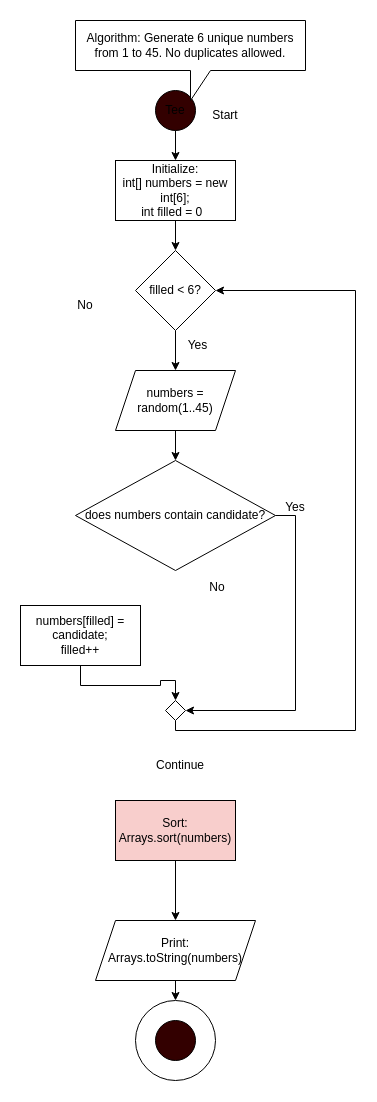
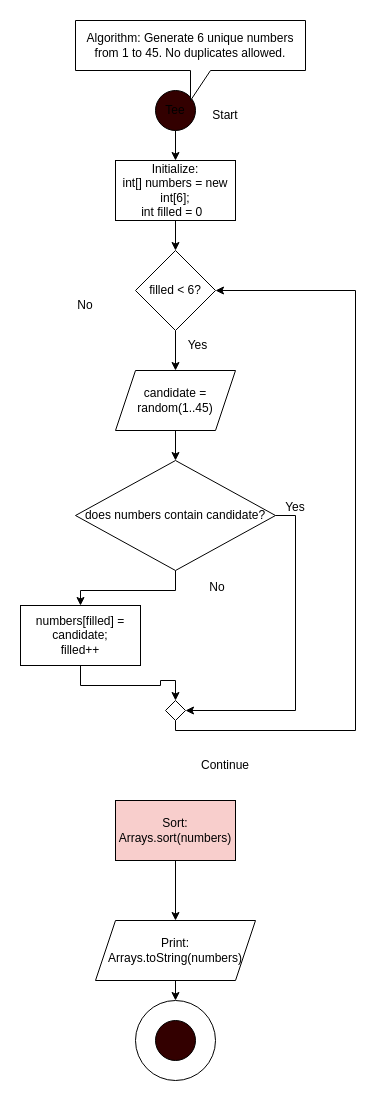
(176, 401) -> (176, 401)
none -> (135, 591)
(181, 766) -> (226, 766)
